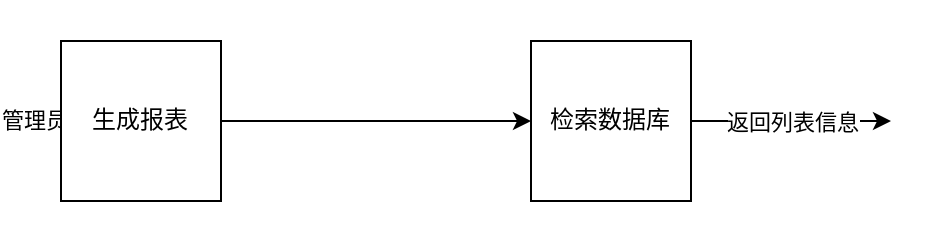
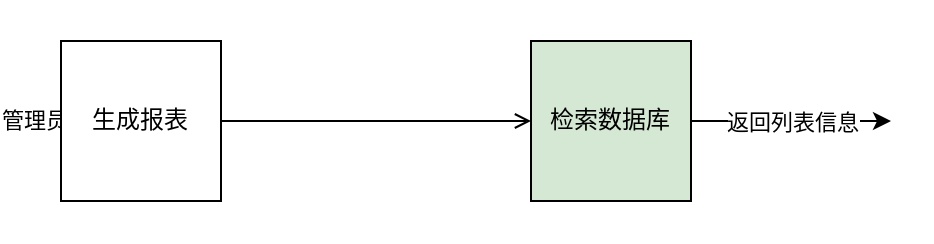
(516, 121) -> (519, 121)
(611, 121) -> (611, 121)
